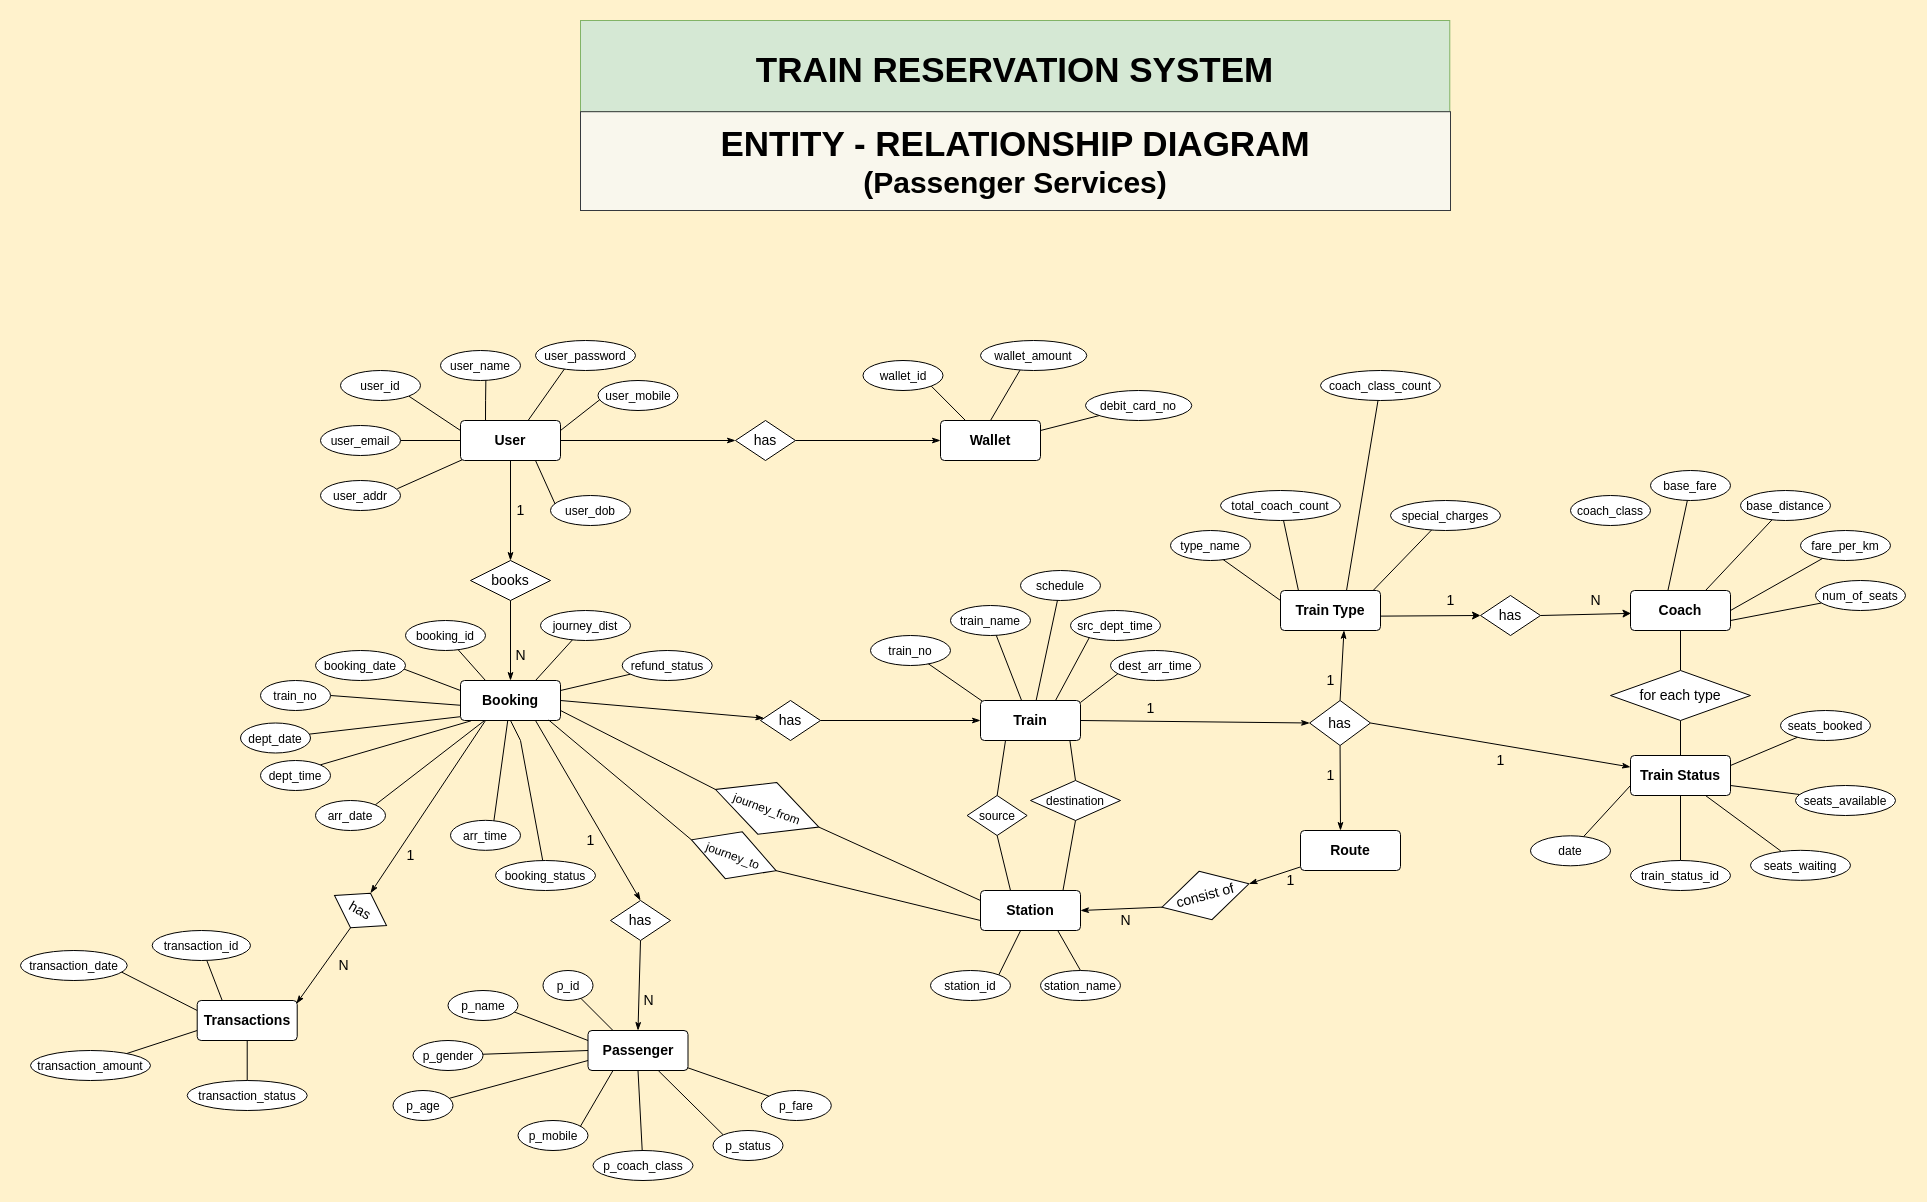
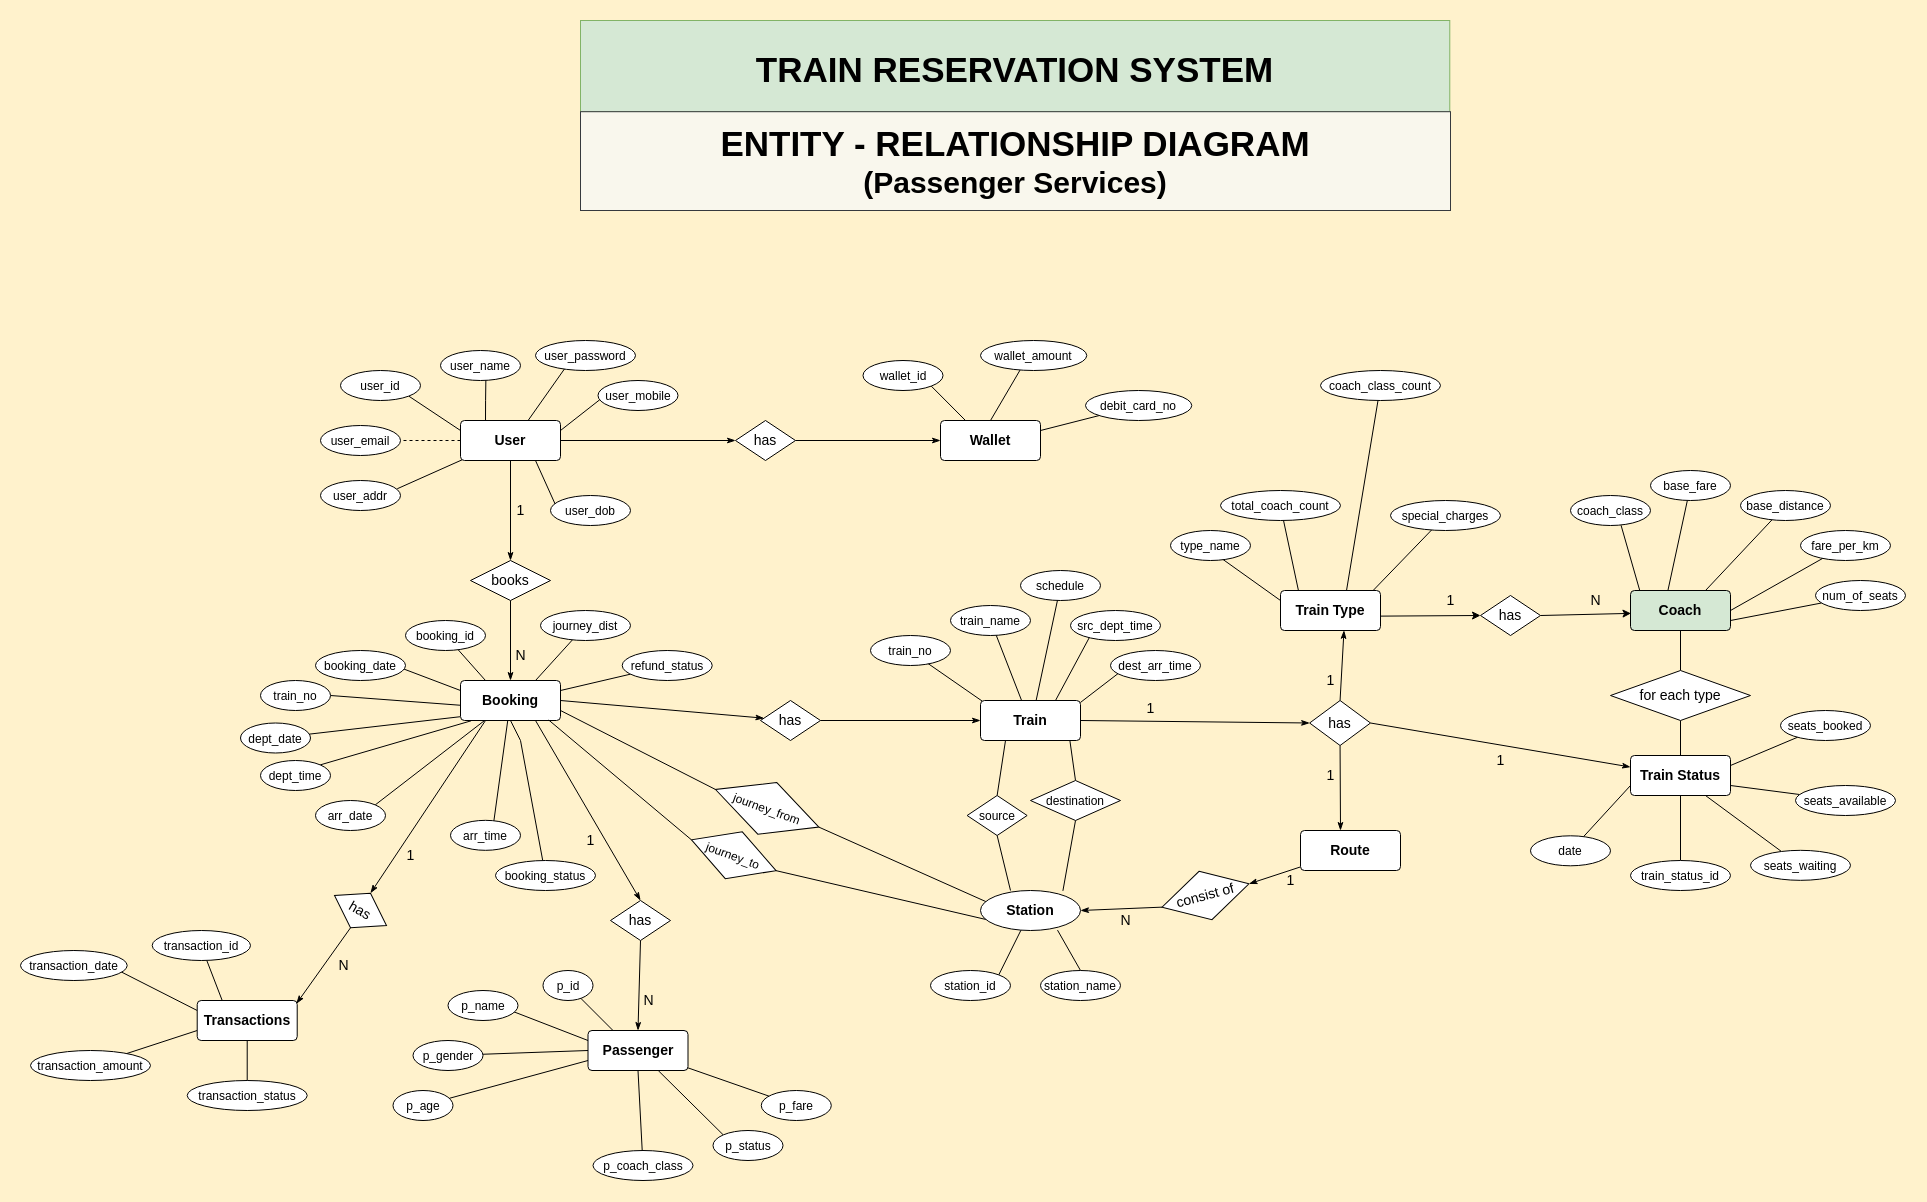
(430, 441) -> (430, 441)
none -> (1630, 558)
(1681, 611) -> (1681, 611)
(1031, 911) -> (1031, 911)
(596, 1099) -> none
(553, 1136) -> none
